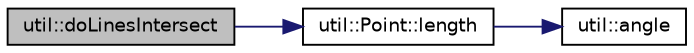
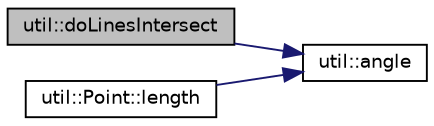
(259, 27) -> (259, 47)
